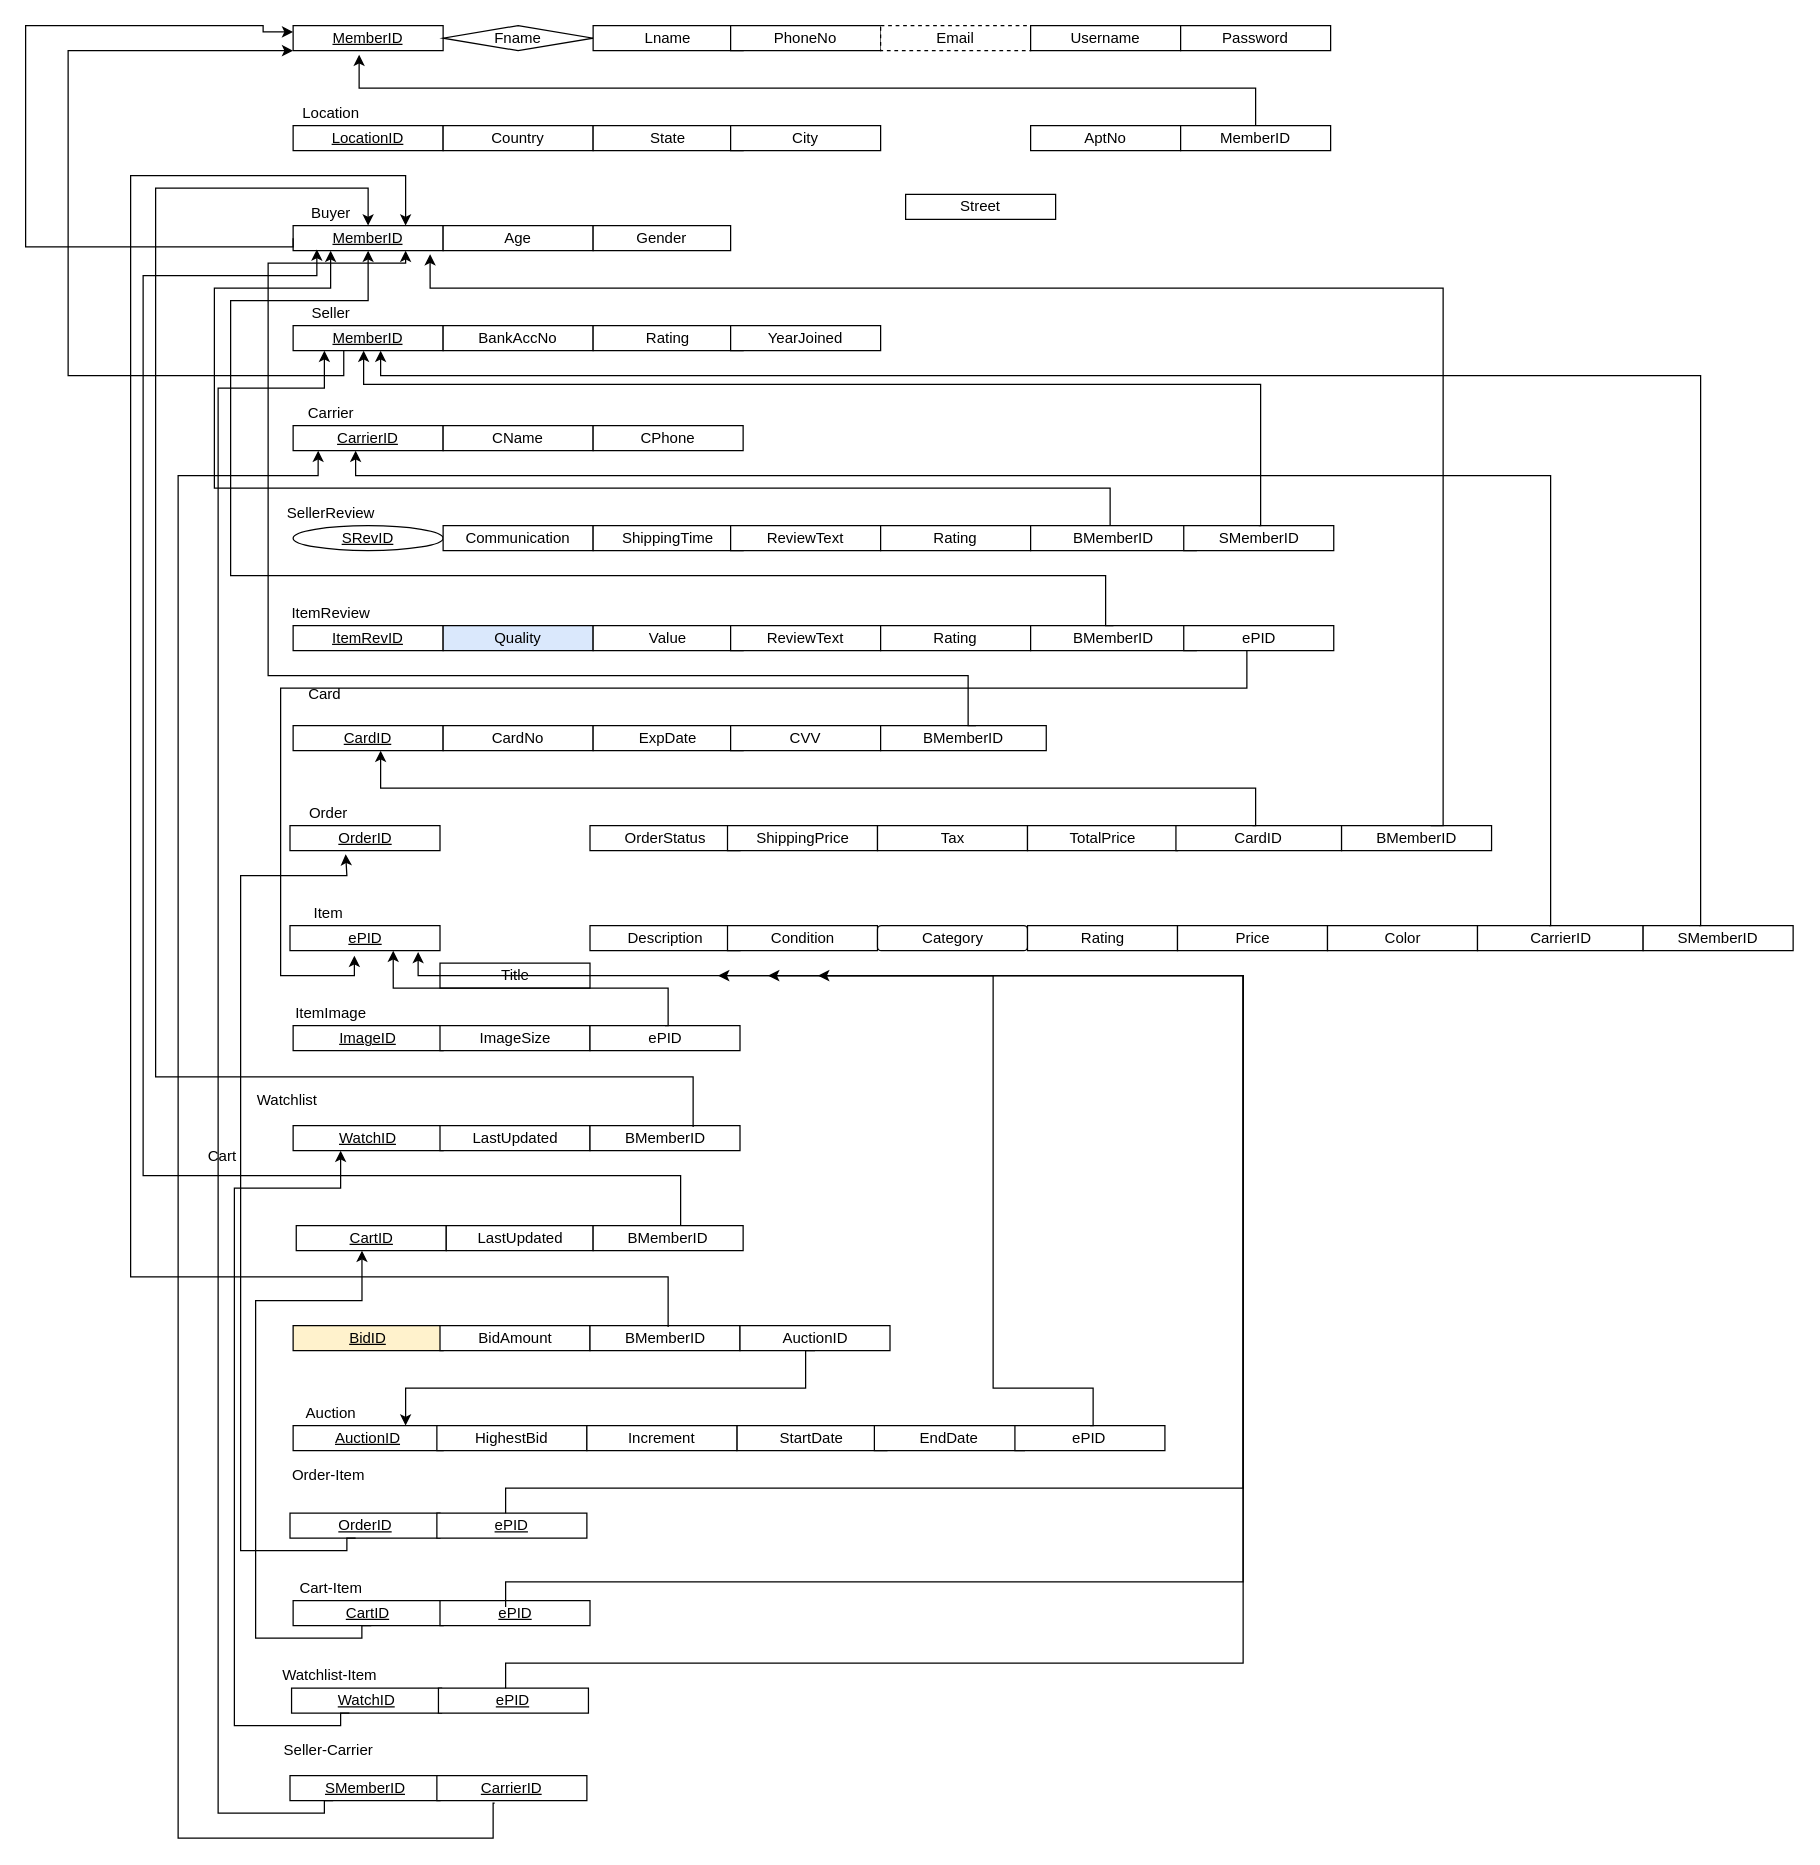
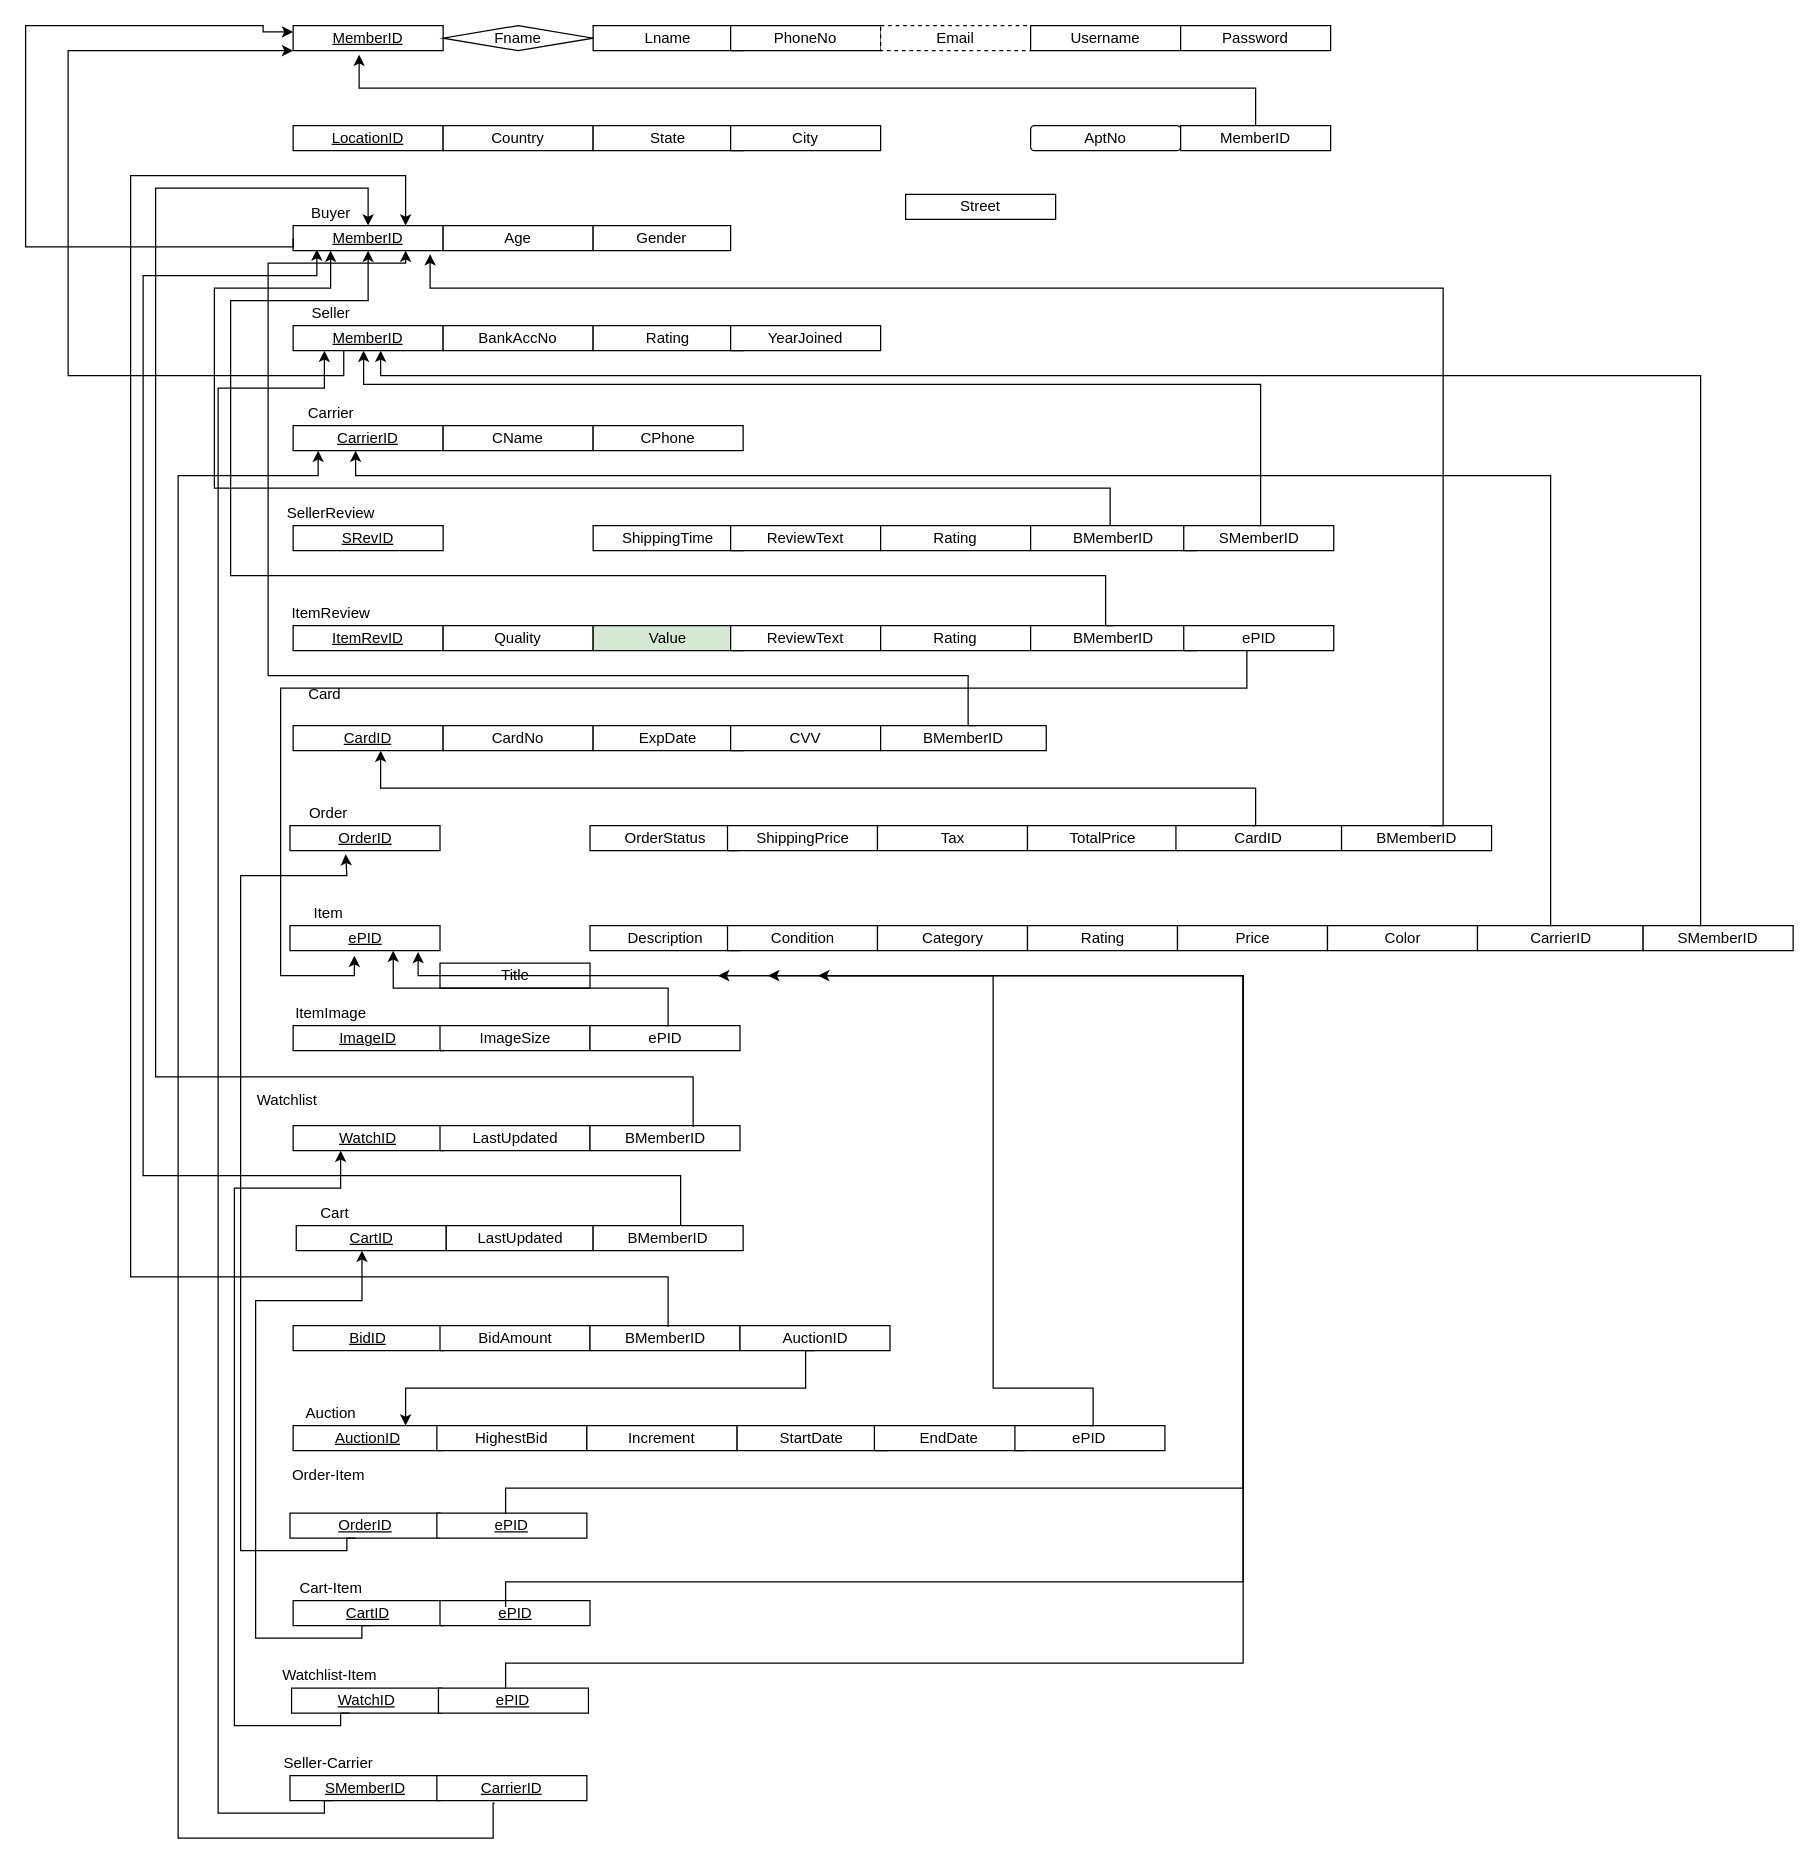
(331, 113) -> none
(1106, 138) -> (1106, 138)
(368, 538) -> (368, 538)
(518, 538) -> none
(518, 638) -> (518, 638)
(668, 638) -> (668, 638)
(953, 938) -> (953, 938)
(221, 1157) -> (334, 1213)
(368, 1338) -> (368, 1338)
(328, 1751) -> (328, 1763)
